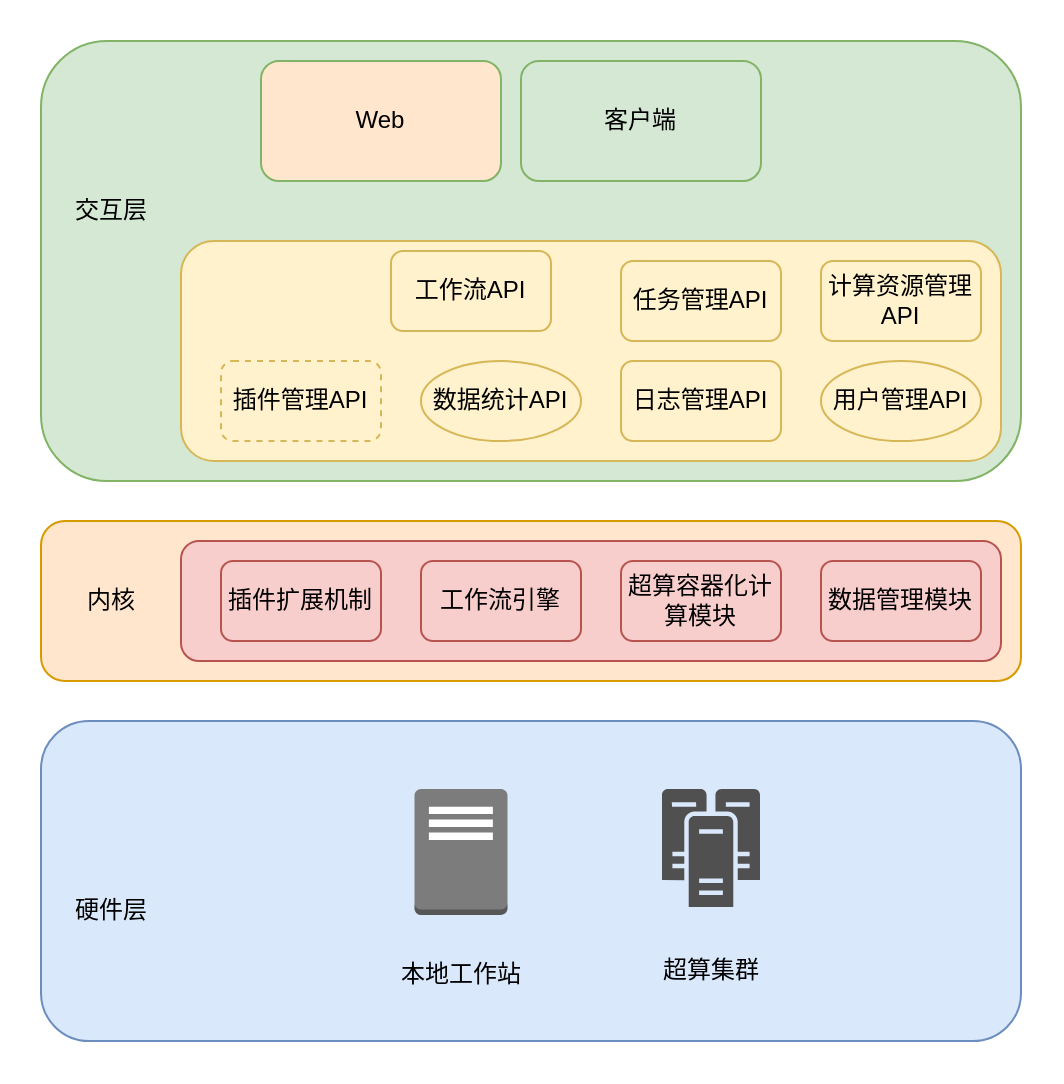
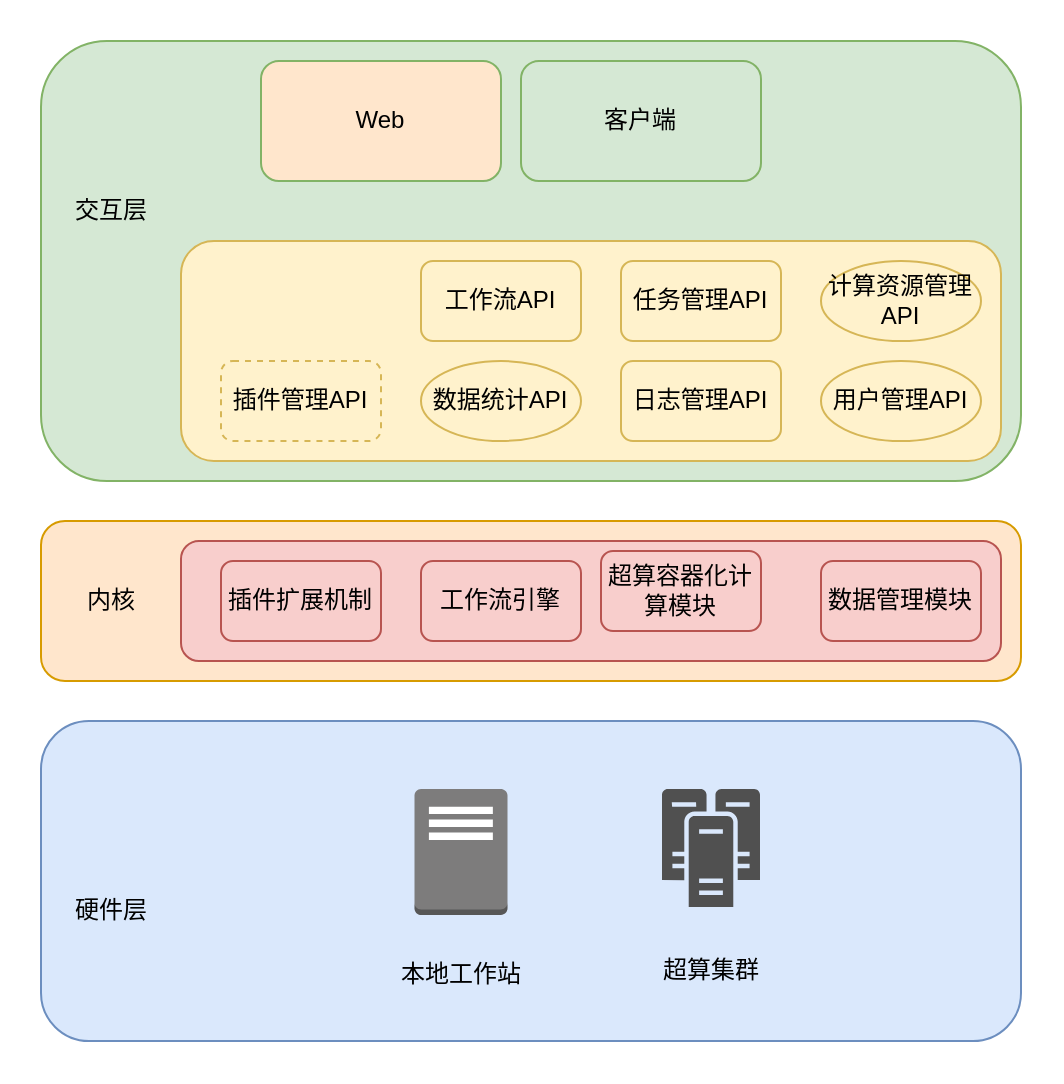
(471, 291) -> (501, 301)
(901, 301) -> (901, 301)
(701, 601) -> (681, 591)
